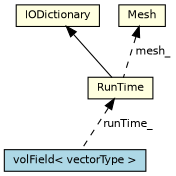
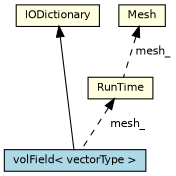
(93, 56) -> (67, 94)
(126, 124) -> (126, 124)
